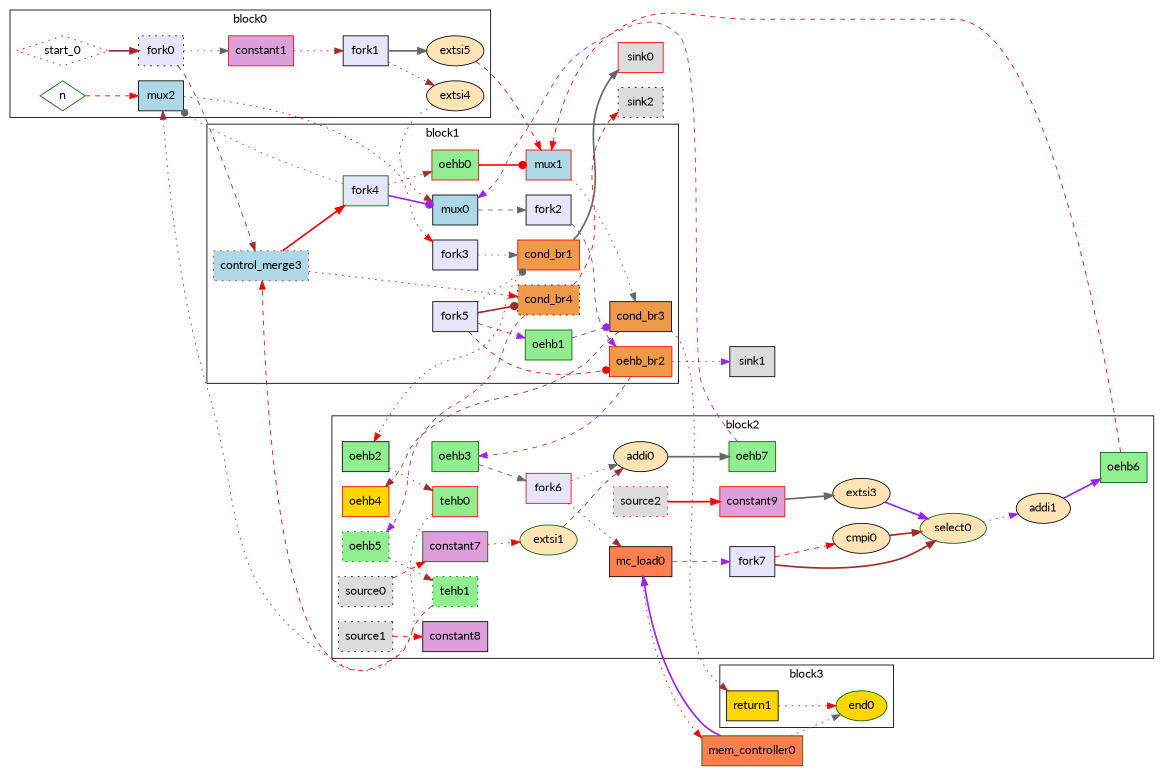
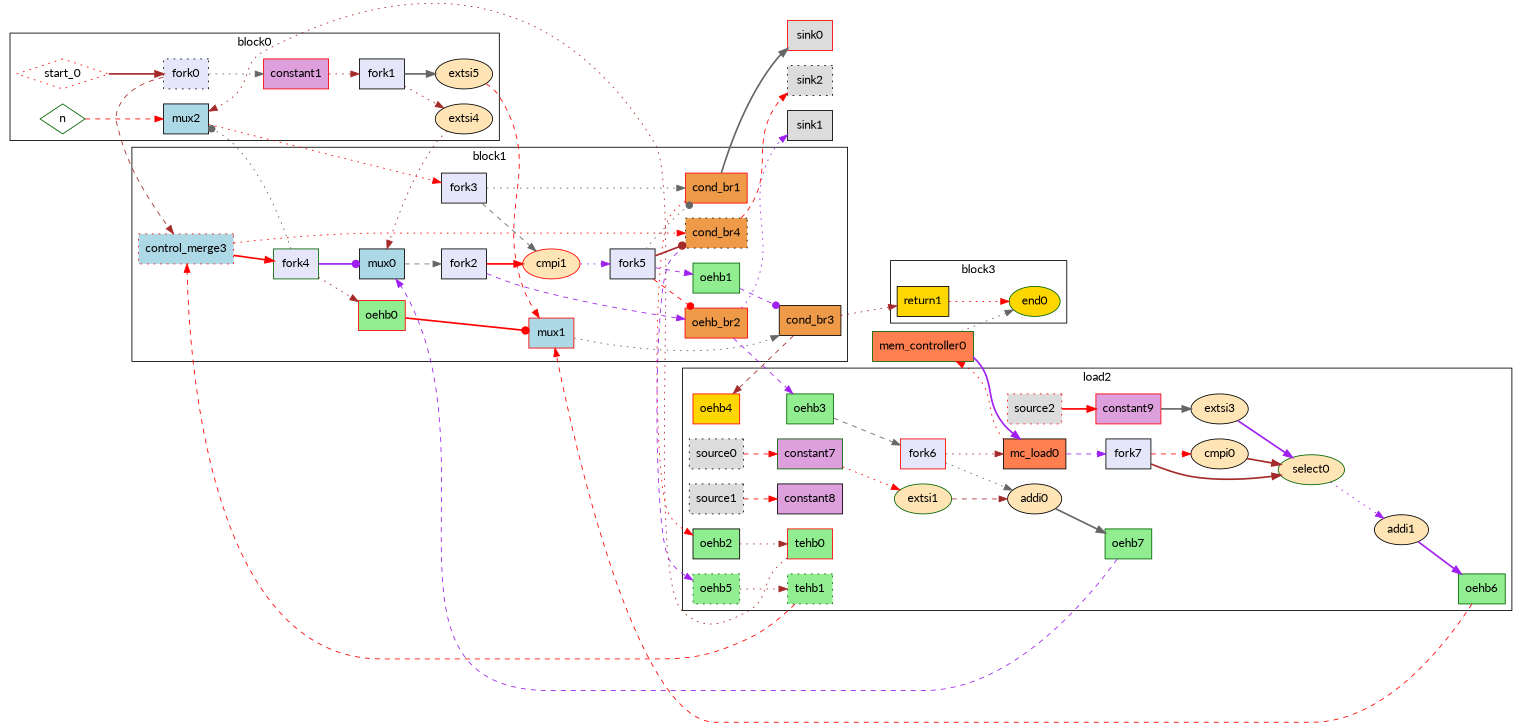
none -> (551, 264)
(743, 425) -> (1097, 378)
